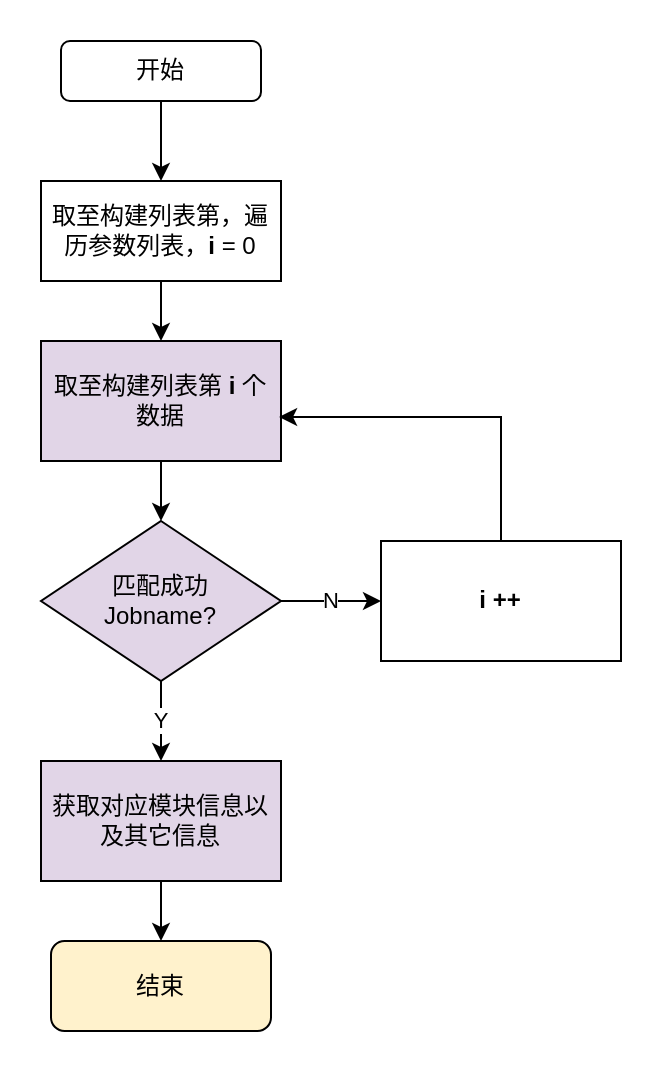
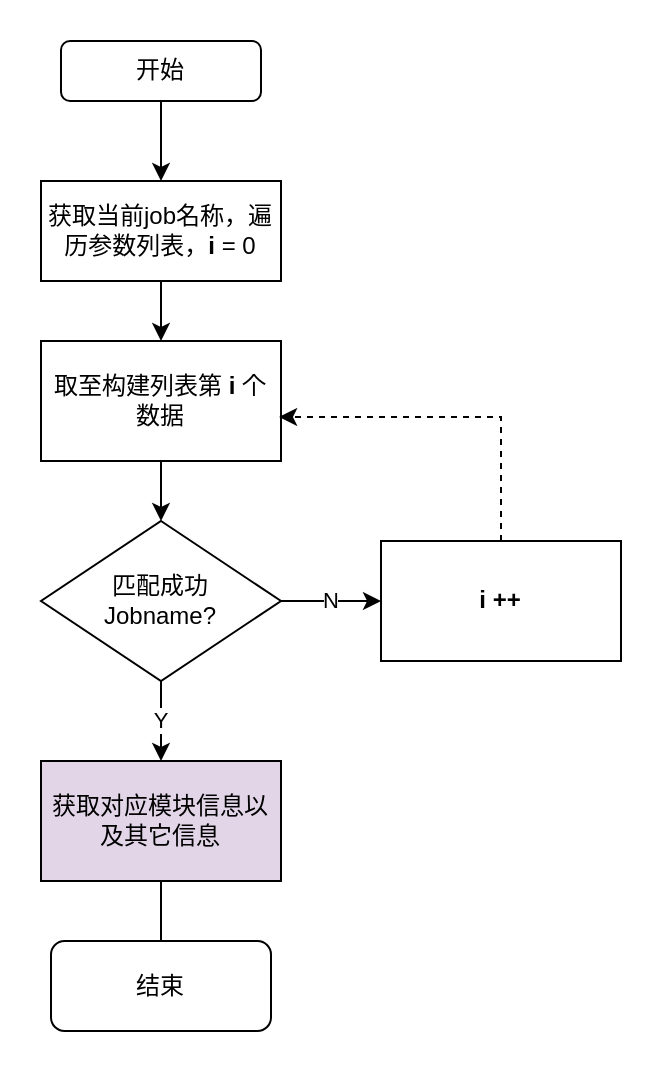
(161, 231) -> (161, 231)
(161, 401) -> (161, 401)
(456, 417) -> (456, 417)
(161, 601) -> (161, 601)
(161, 926) -> (161, 931)
(161, 986) -> (161, 986)
